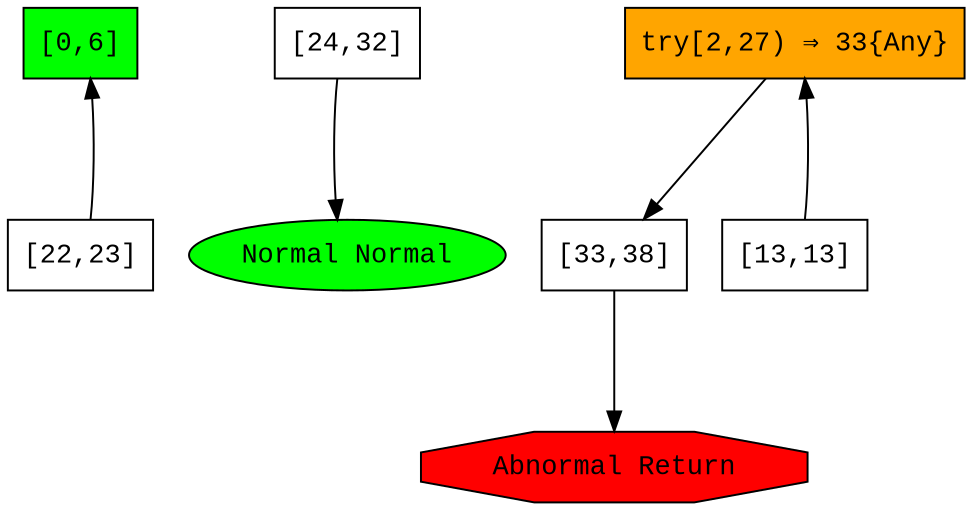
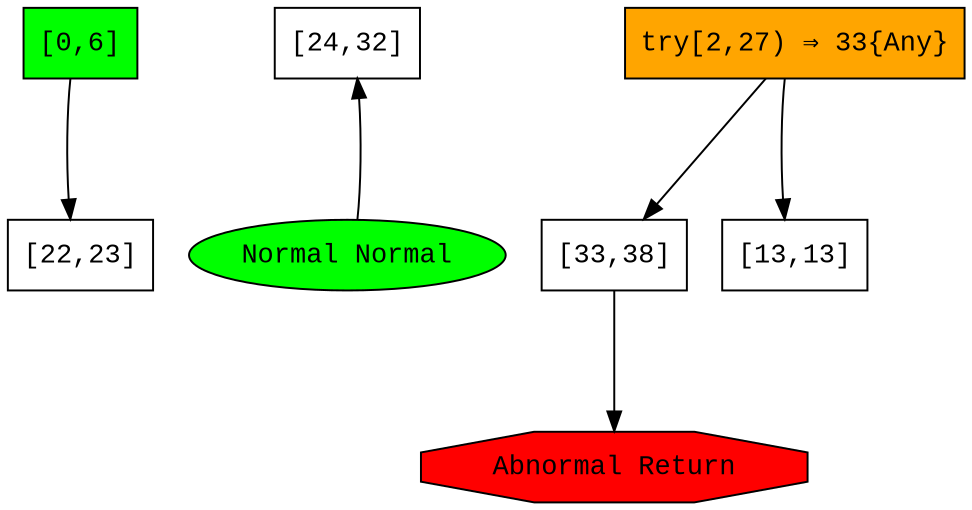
(334, 139) -> (361, 159)
(94, 159) -> (67, 139)
(808, 159) -> (782, 139)
